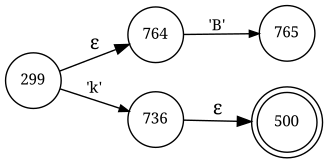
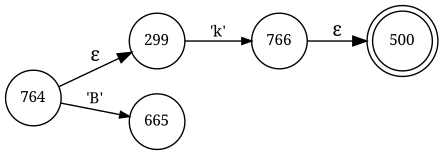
(287, 33) -> (157, 122)
(88, 60) -> (89, 72)
(156, 120) -> (279, 41)
